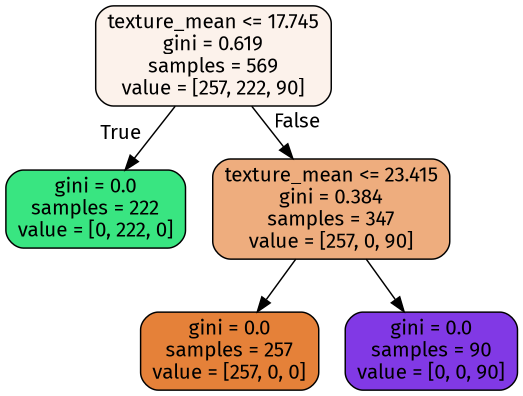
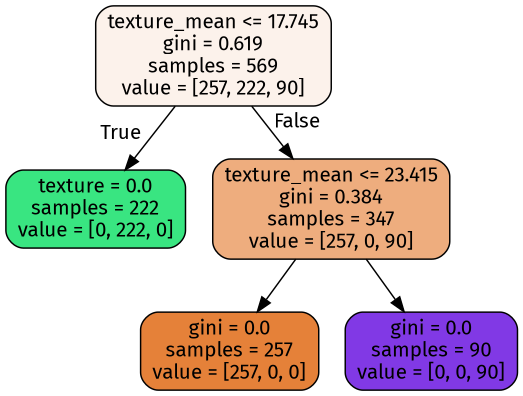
(96, 209) -> (96, 209)
